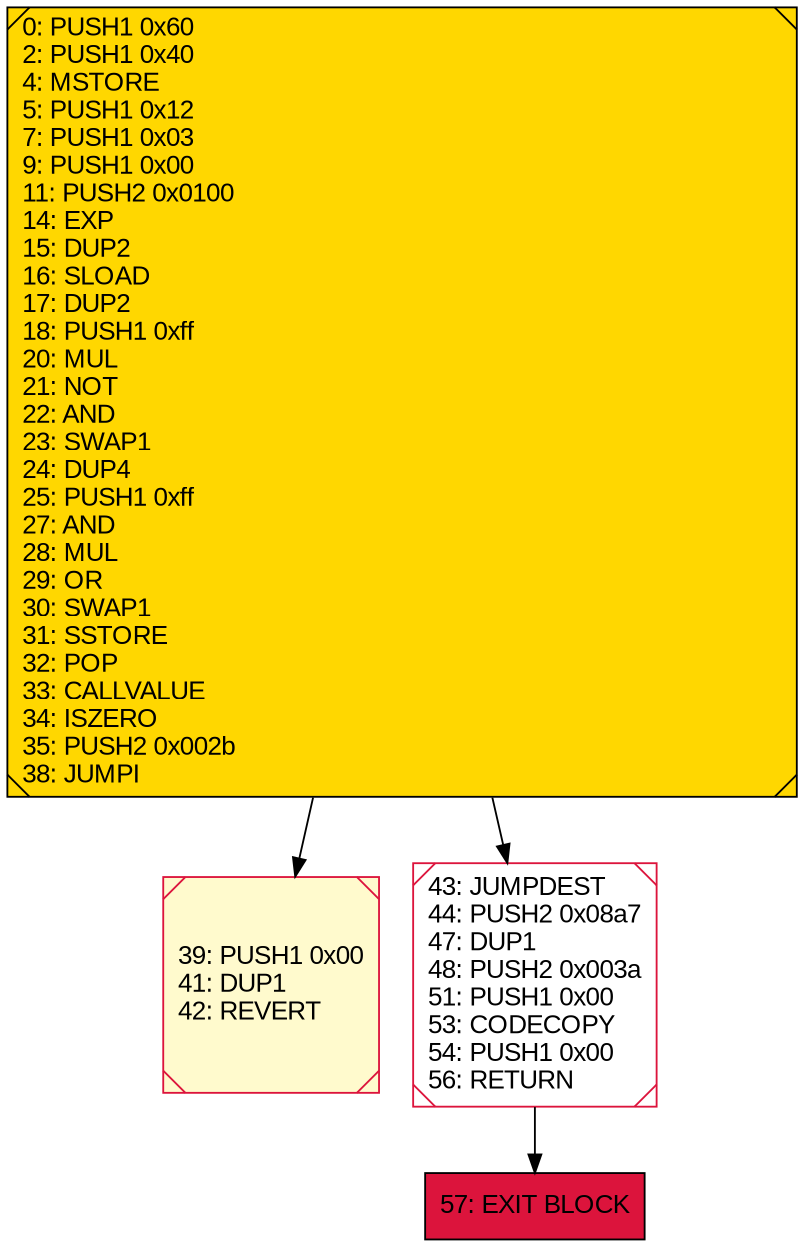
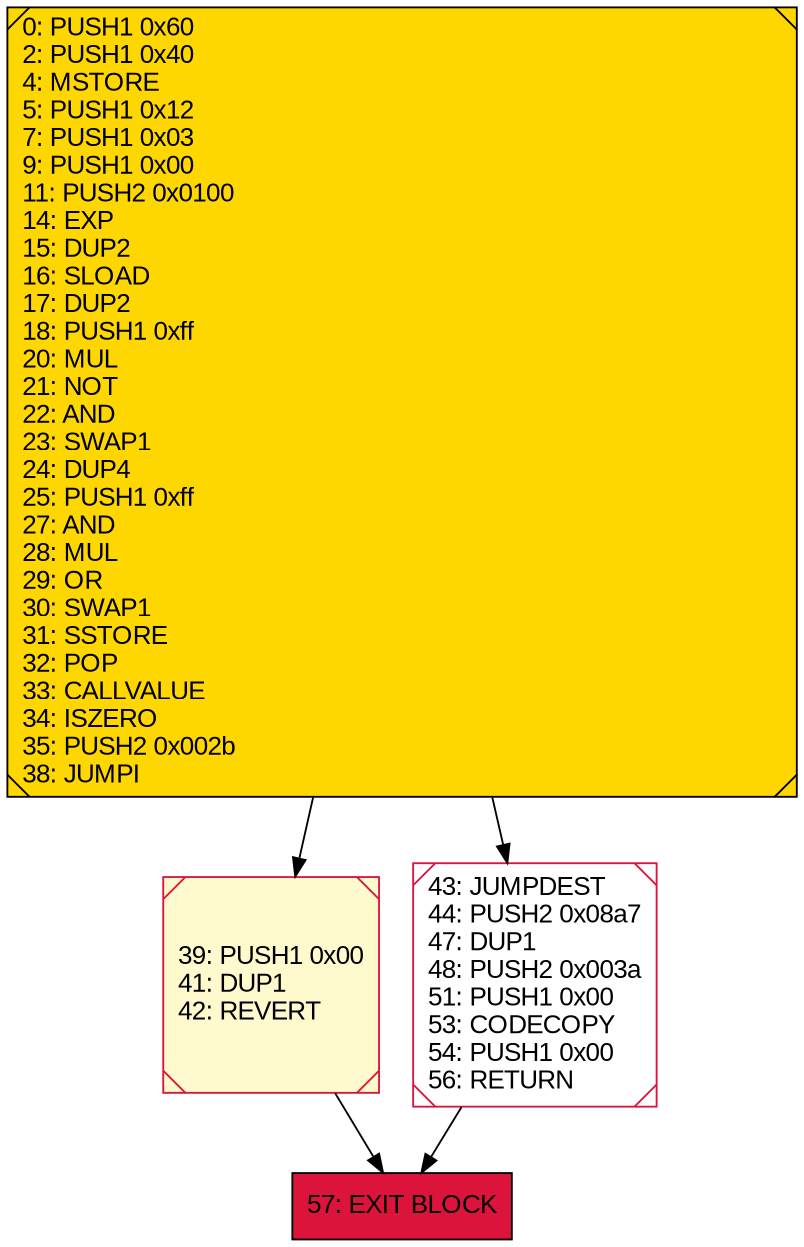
none -> (354, 1125)
